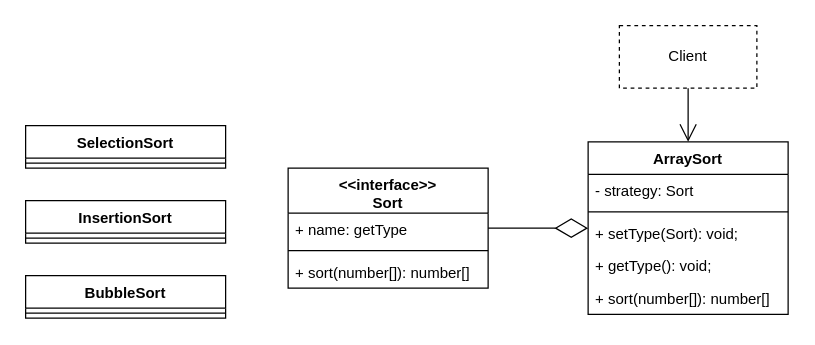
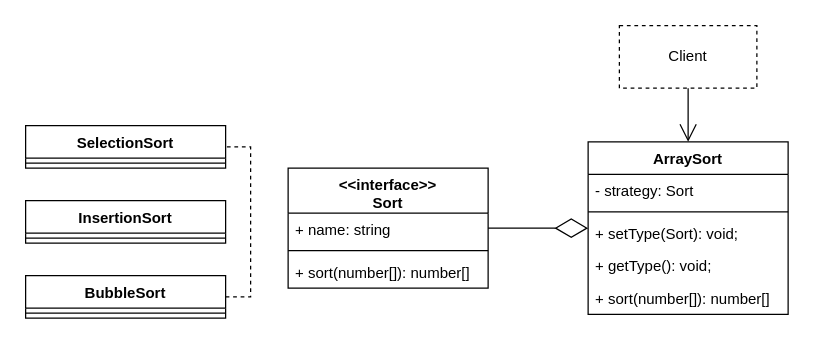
none -> (251, 222)
(353, 231) -> (347, 231)
